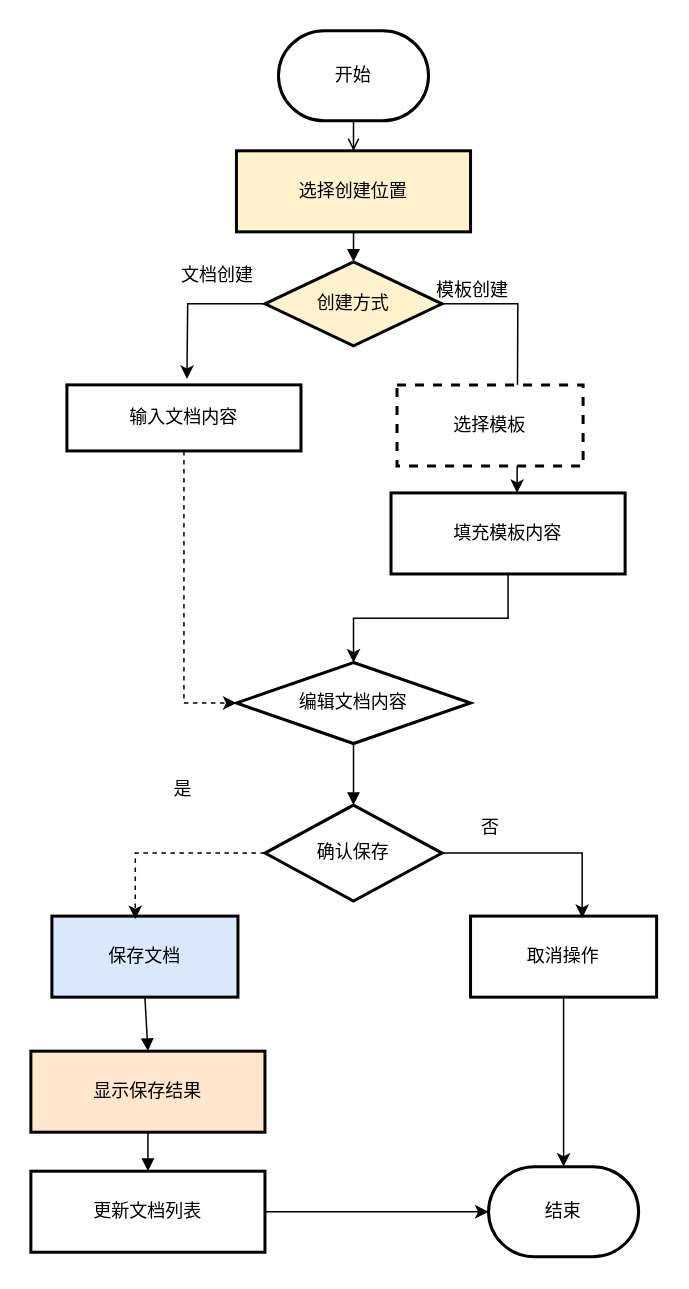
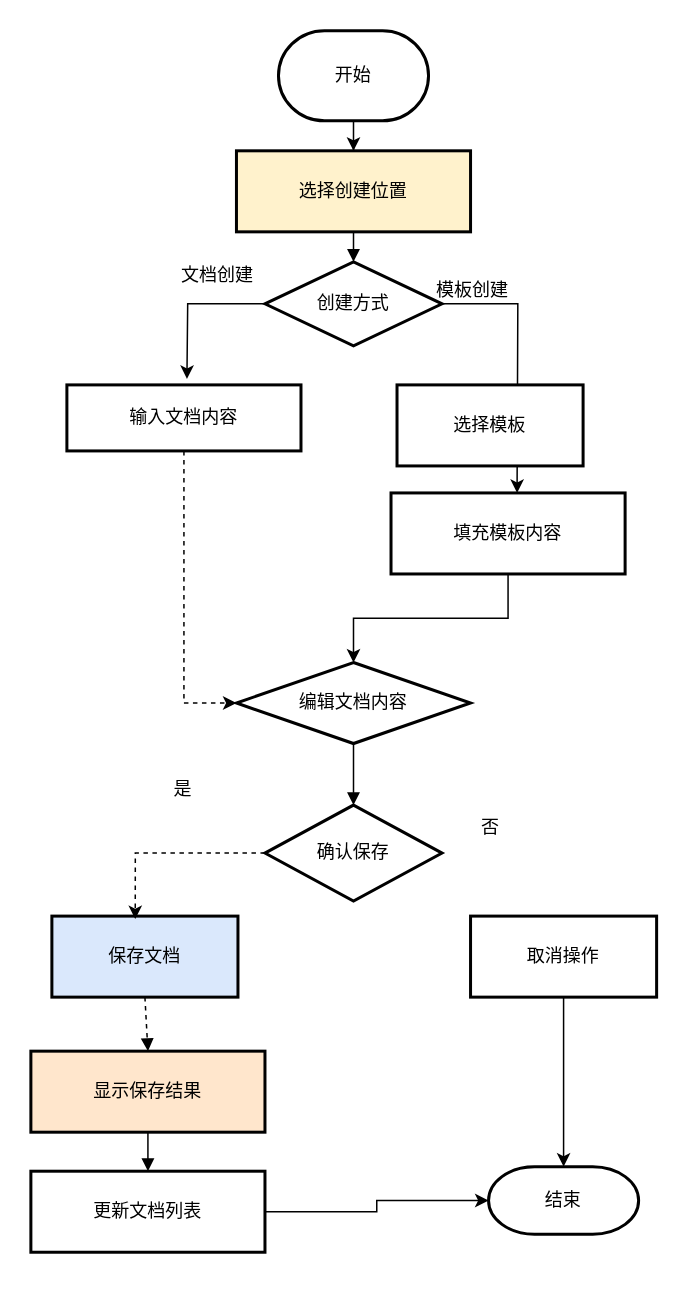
(353, 141) -> (353, 139)
(353, 304) -> (353, 304)
(490, 425) -> (490, 425)
(540, 853) -> none
(146, 1018) -> (146, 1018)
(563, 1211) -> (563, 1200)
